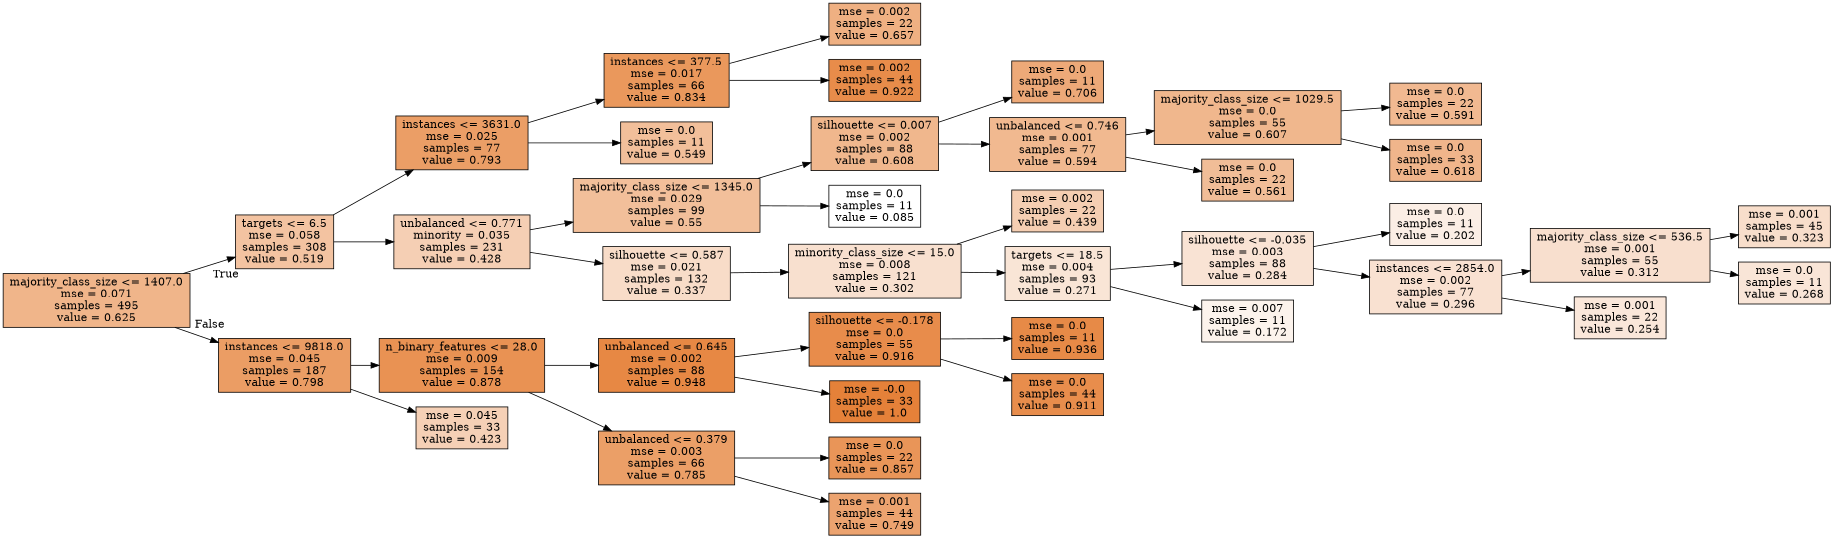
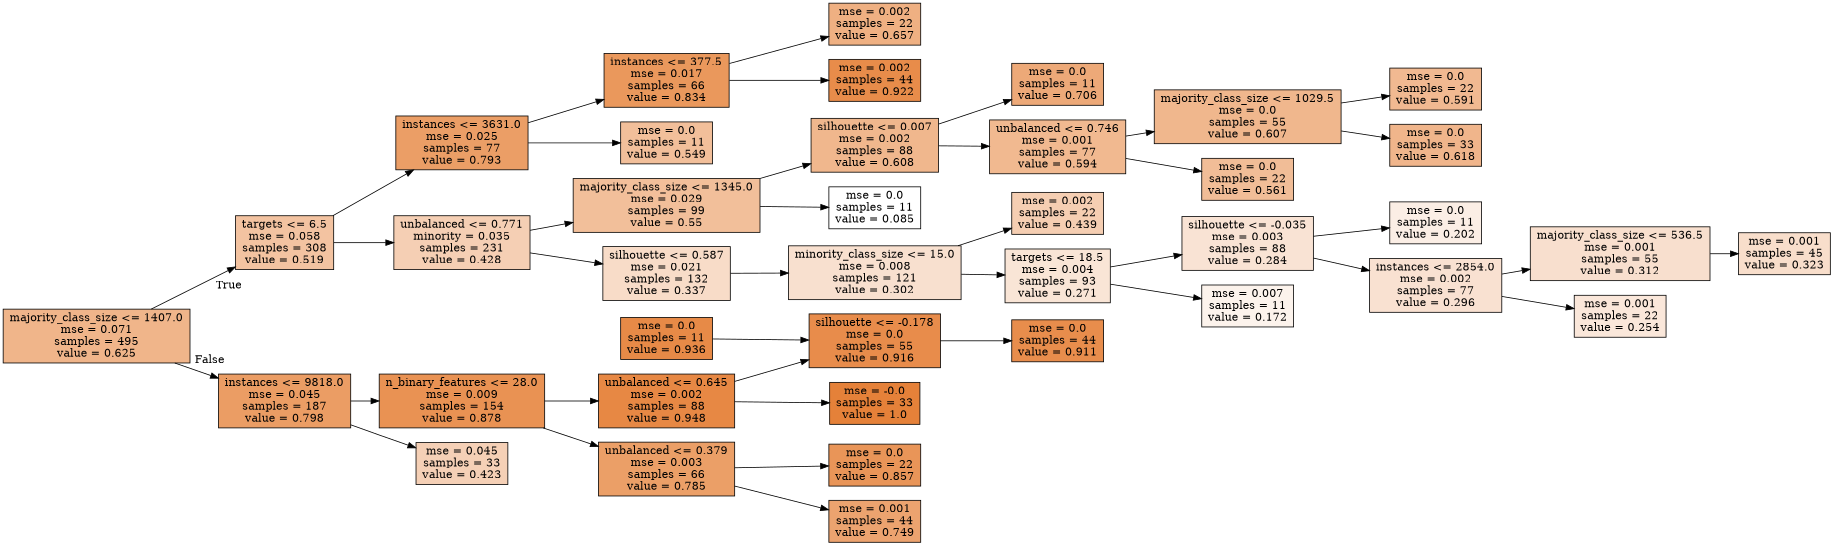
(1784, 283) -> none
(972, 339) -> (757, 339)
